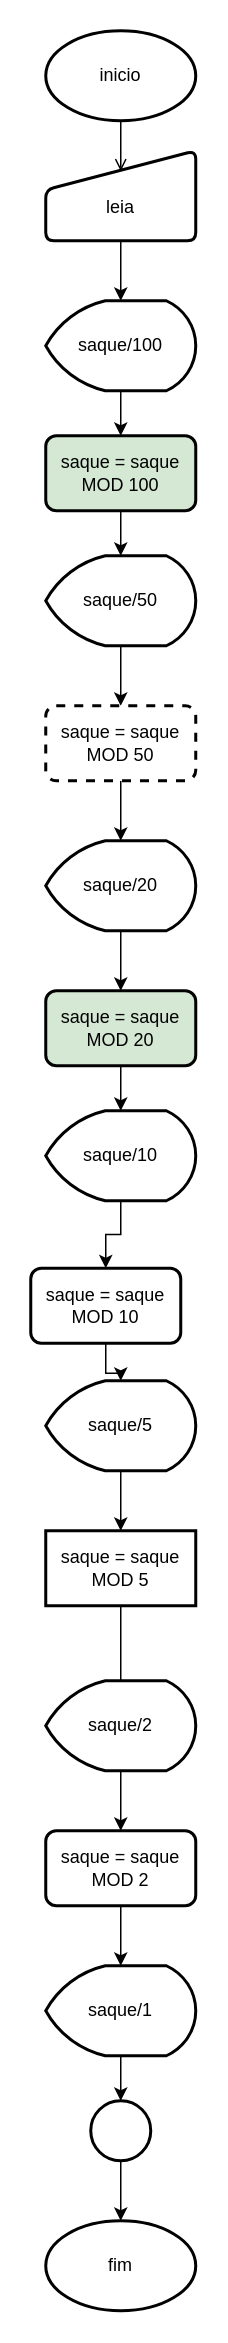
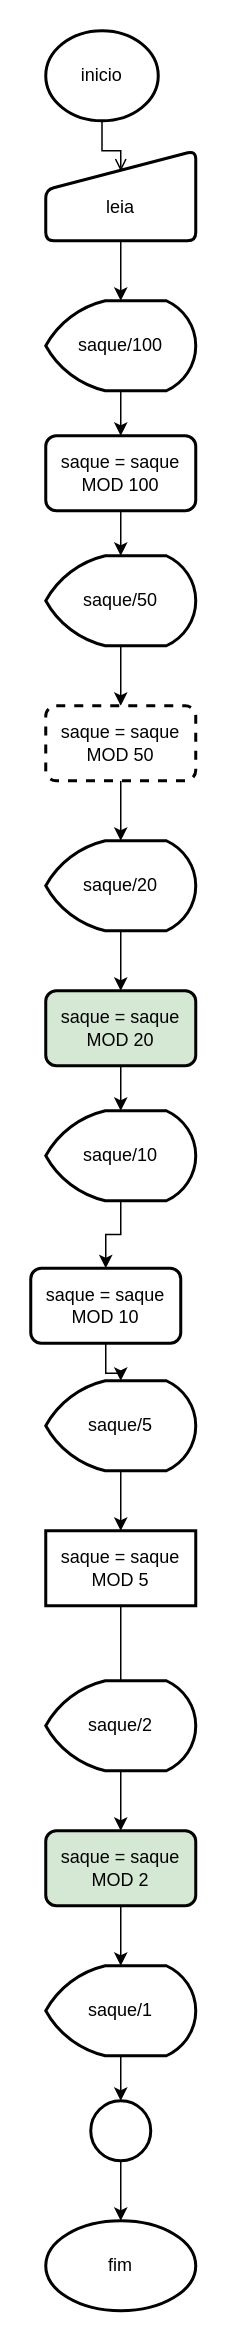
(121, 76) -> (102, 76)
(121, 473) -> (121, 473)
(121, 1868) -> (121, 1868)
